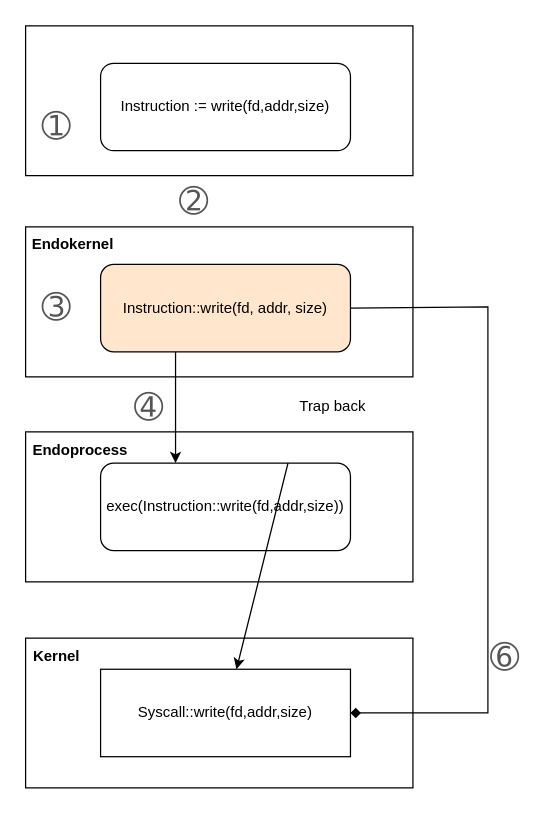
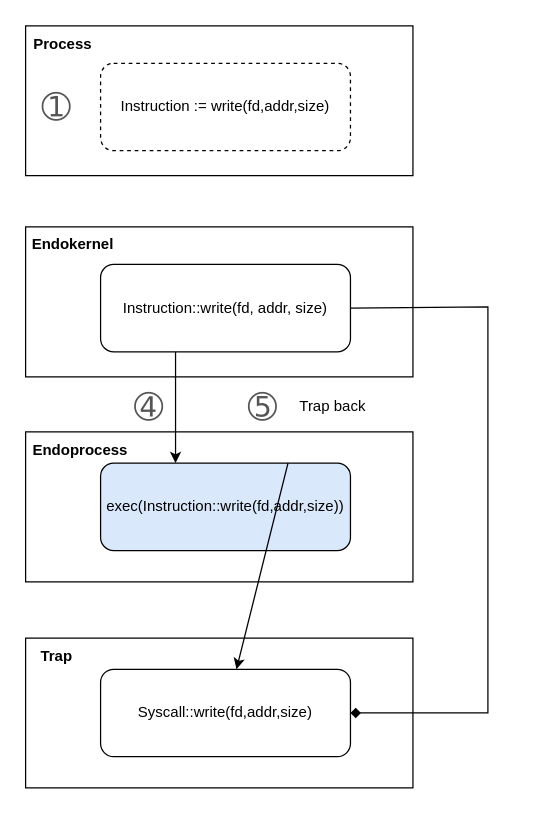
none -> (63, 44)
(226, 107) -> (226, 107)
(57, 126) -> (57, 107)
(194, 201) -> none
(57, 307) -> none
(226, 308) -> (226, 308)
none -> (263, 407)
(226, 507) -> (226, 507)
(57, 657) -> (57, 657)
(506, 657) -> none
(226, 713) -> (226, 713)
